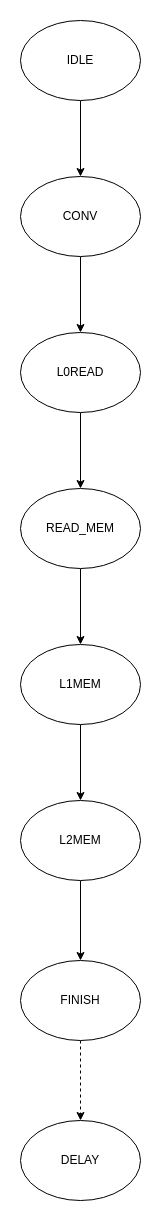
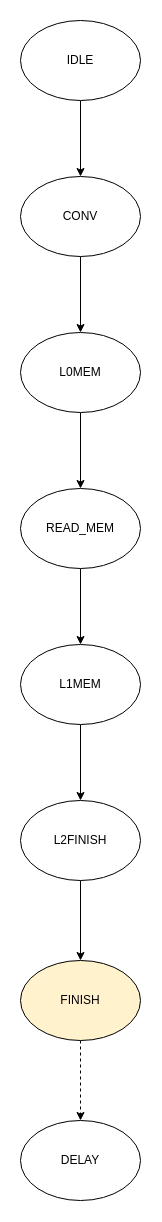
(81, 373) -> (81, 373)
(81, 841) -> (81, 841)
(81, 1001) -> (81, 1001)
